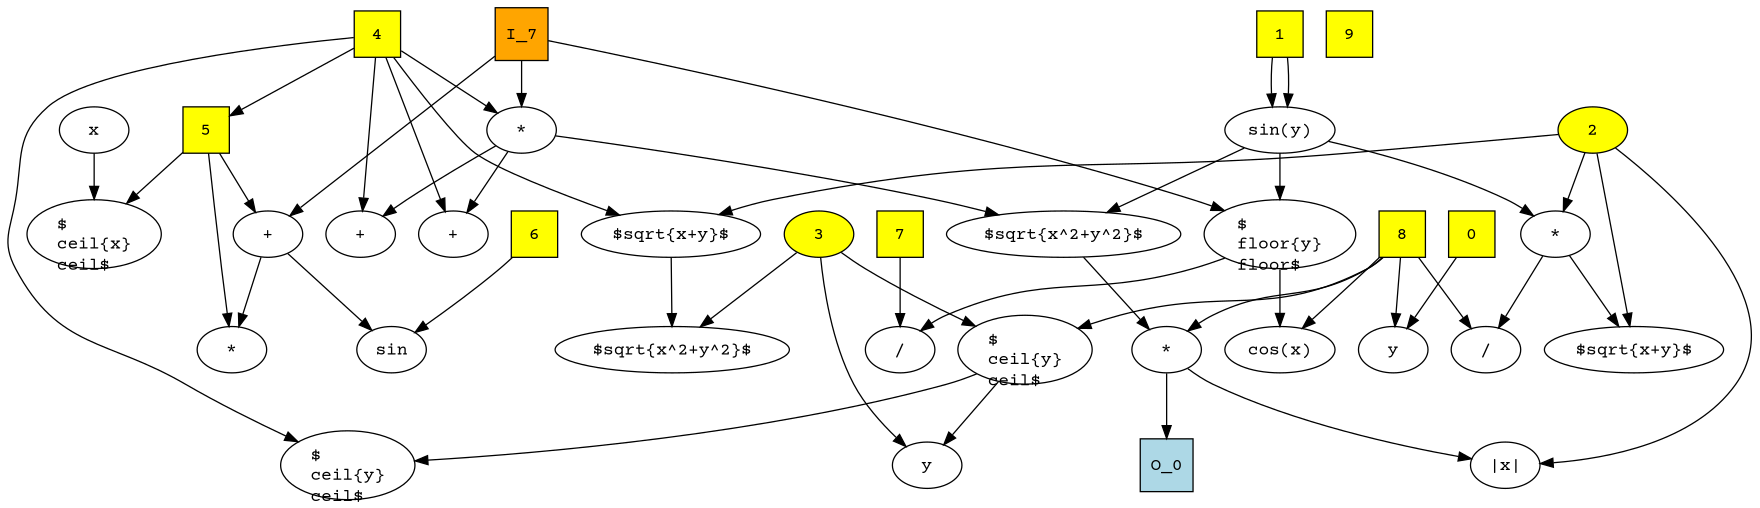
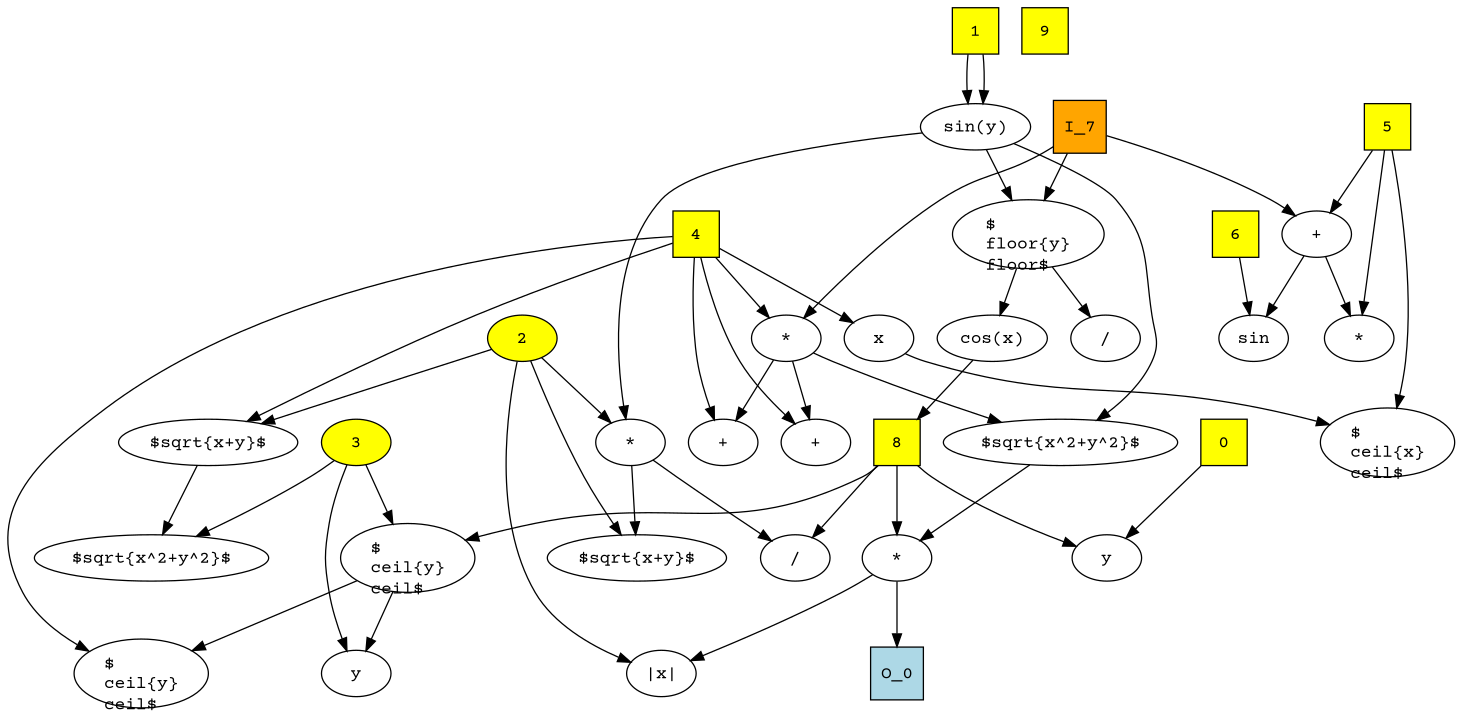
(298, 79) -> (781, 282)
(900, 234) -> none
(1346, 289) -> (950, 385)
